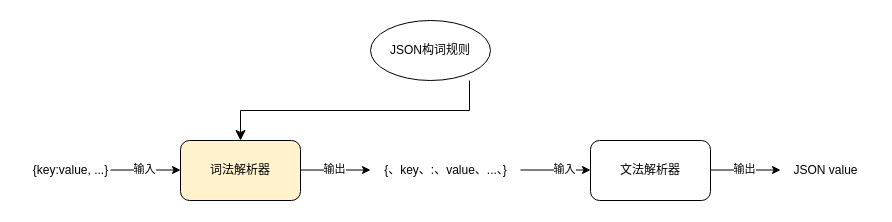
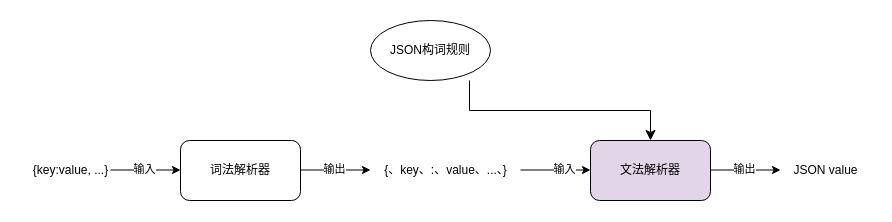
(346, 111) -> (570, 111)
(241, 171) -> (241, 171)
(651, 171) -> (651, 171)
